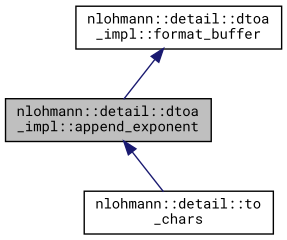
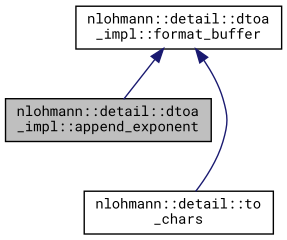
(148, 172) -> (226, 127)
